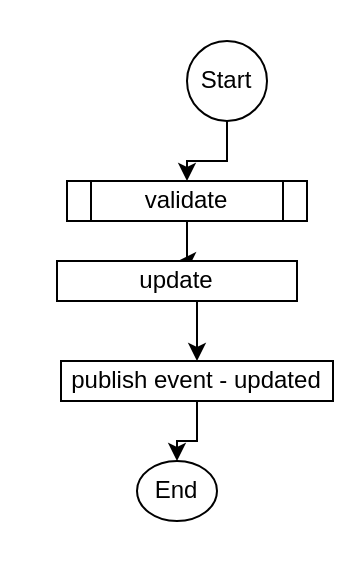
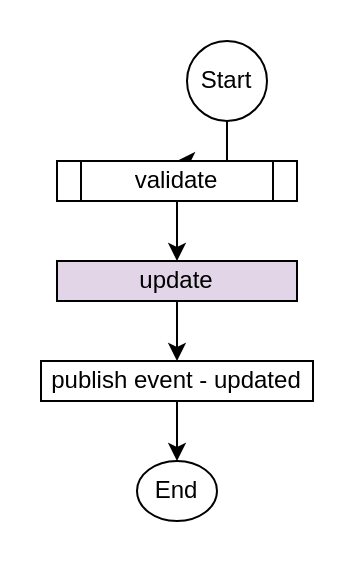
(187, 201) -> (177, 181)
(177, 281) -> (177, 281)
(197, 381) -> (177, 381)
